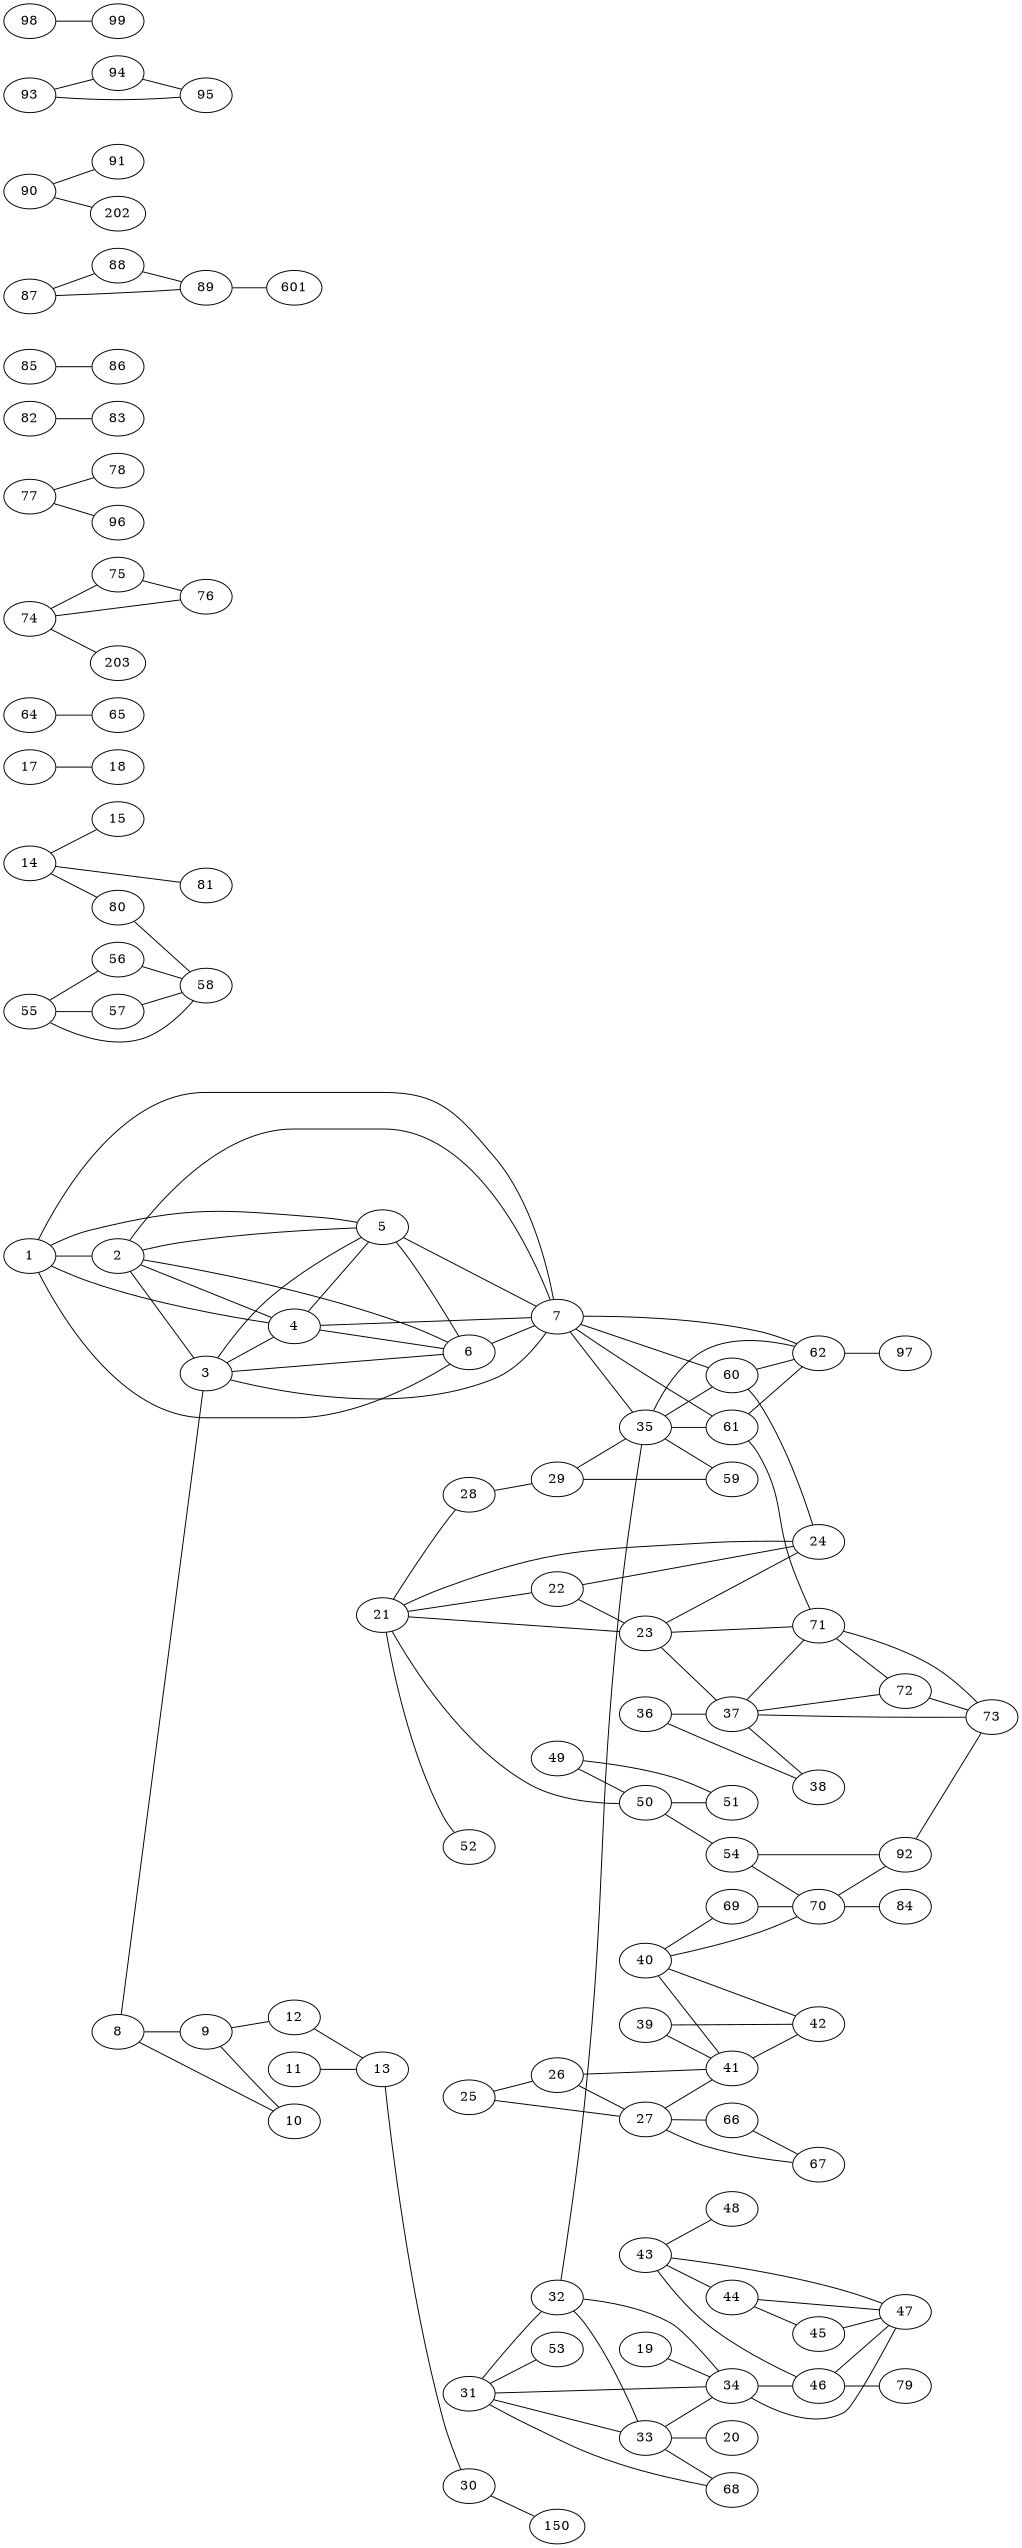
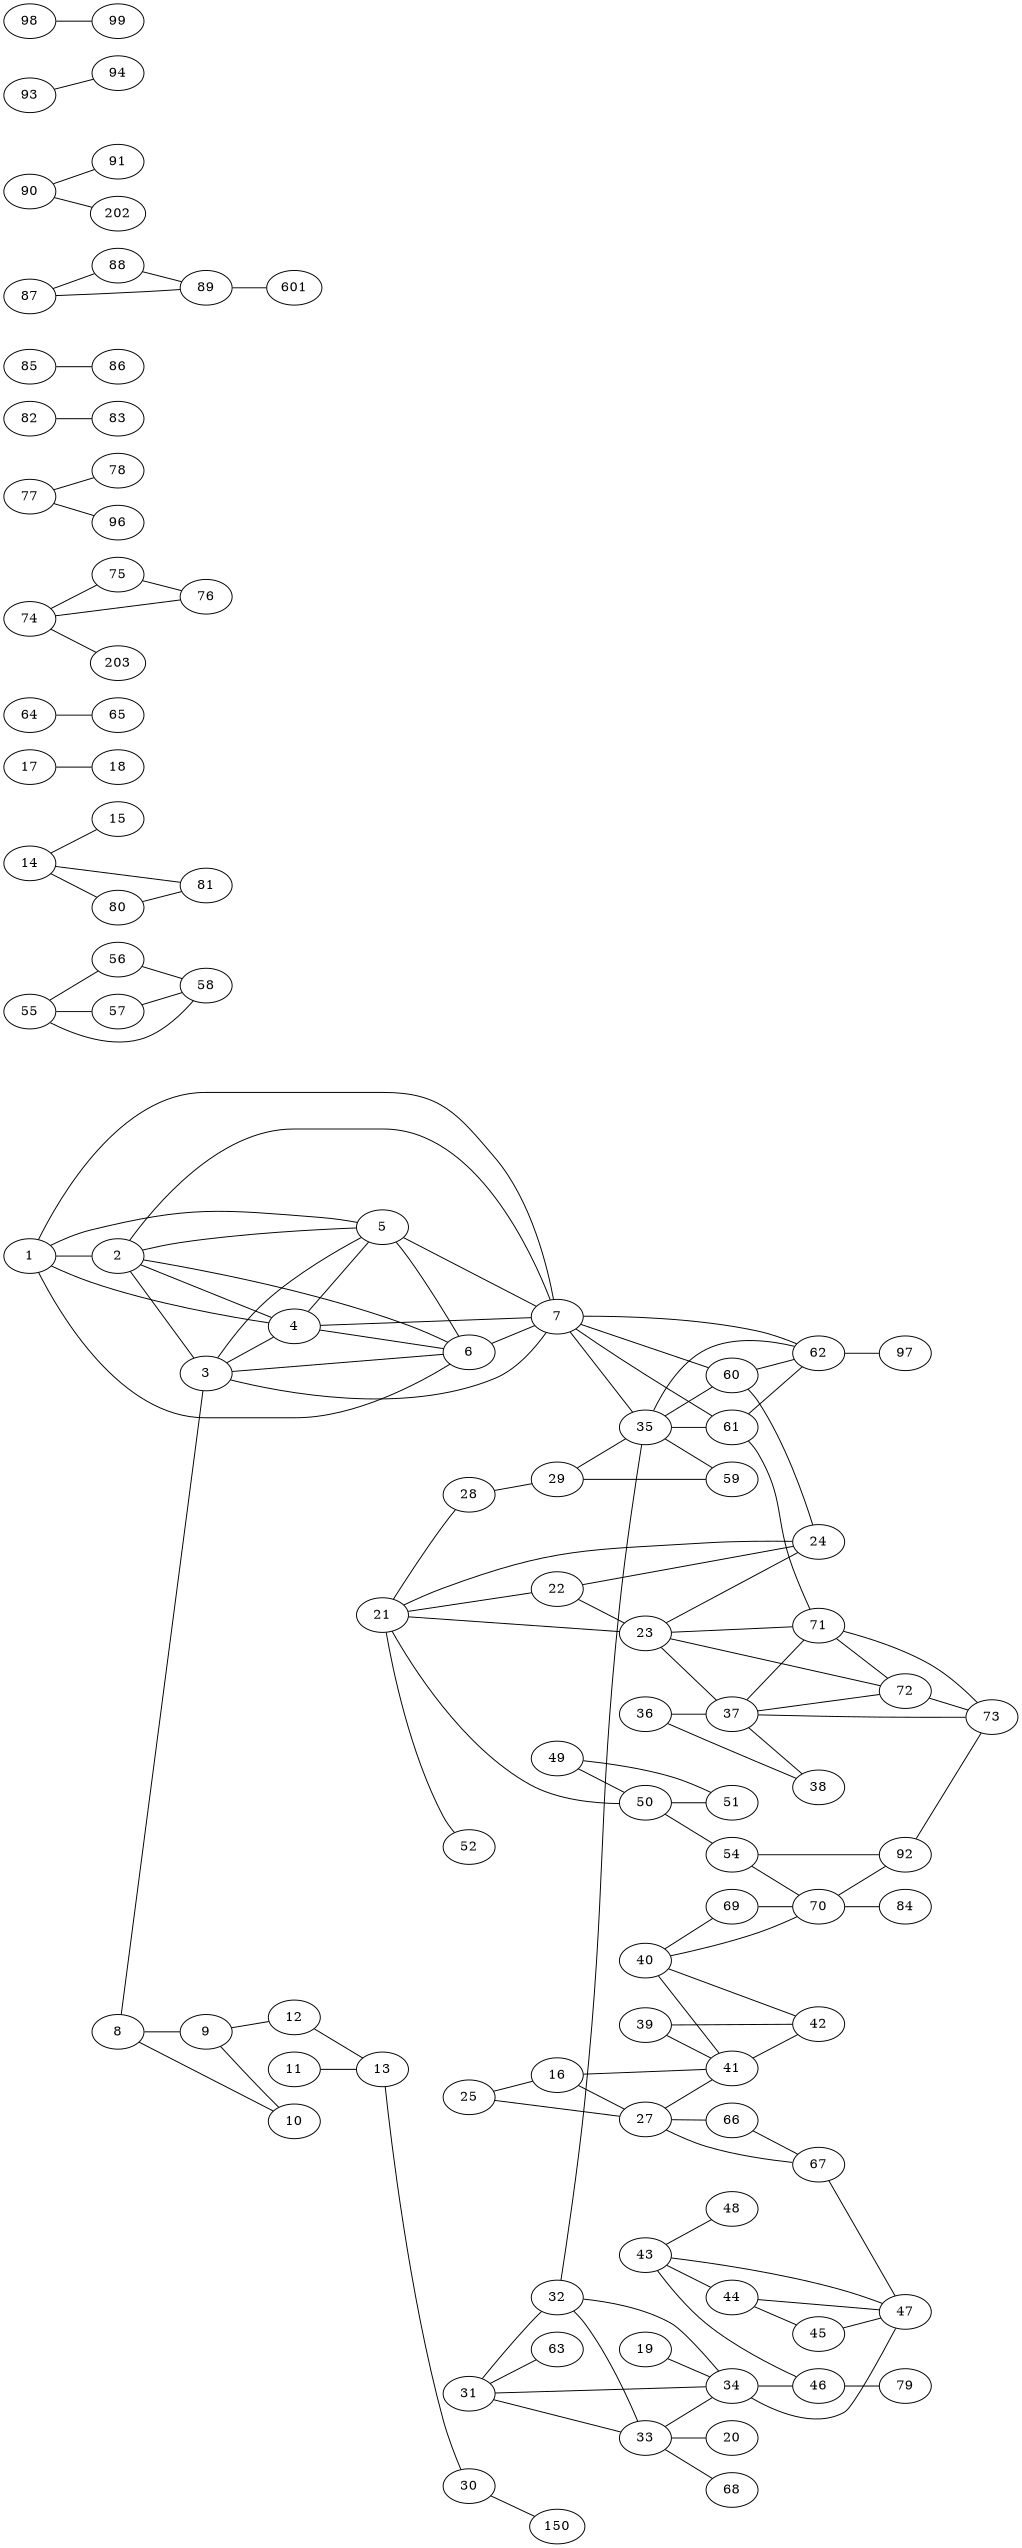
(206, 95) -> none
(162, 947) -> (162, 897)
none -> (770, 1661)
(557, 2075) -> (557, 2075)
(557, 2349) -> (557, 2349)
(862, 2349) -> (862, 2238)
(594, 2455) -> none
